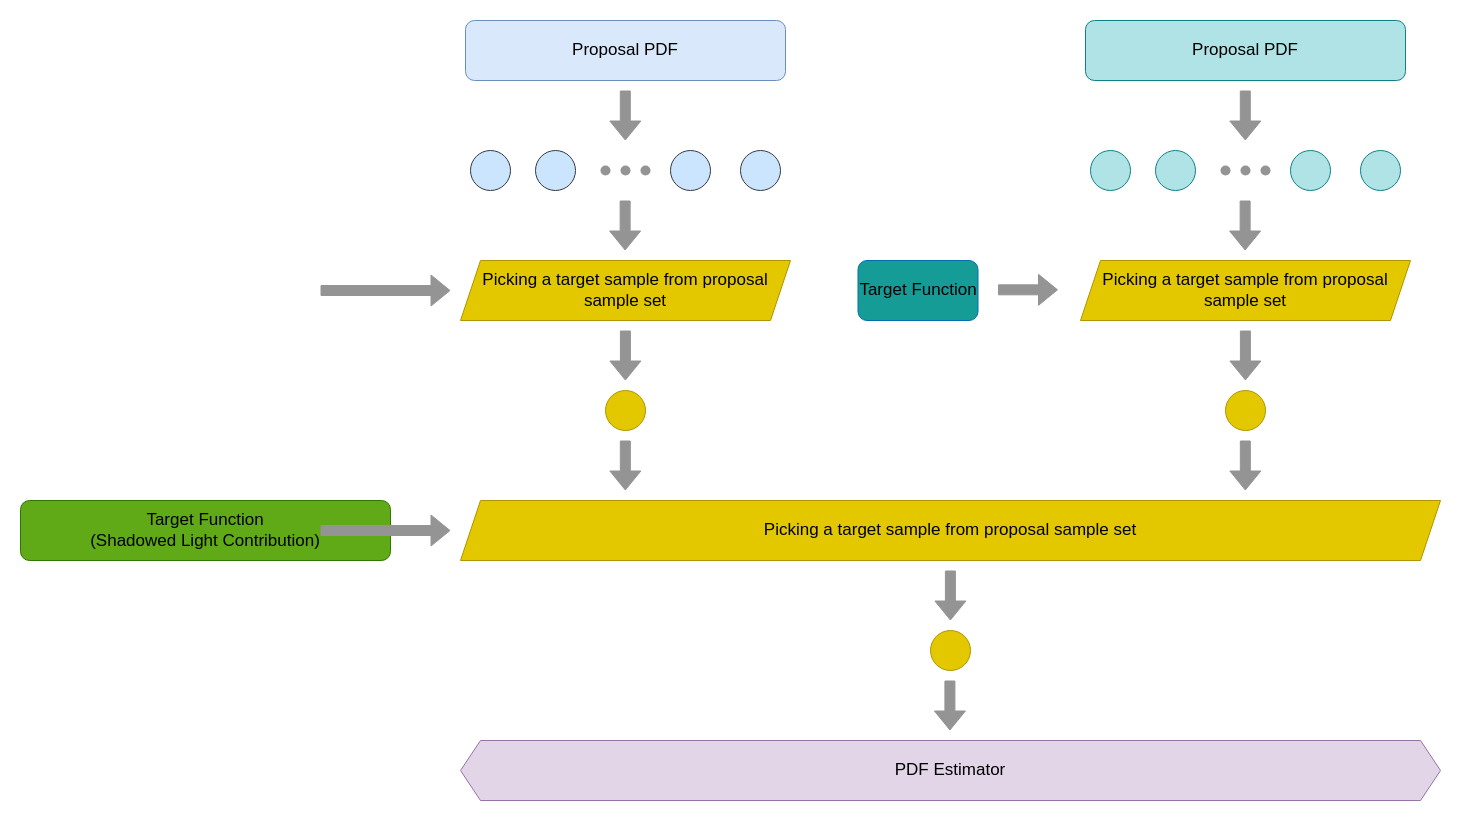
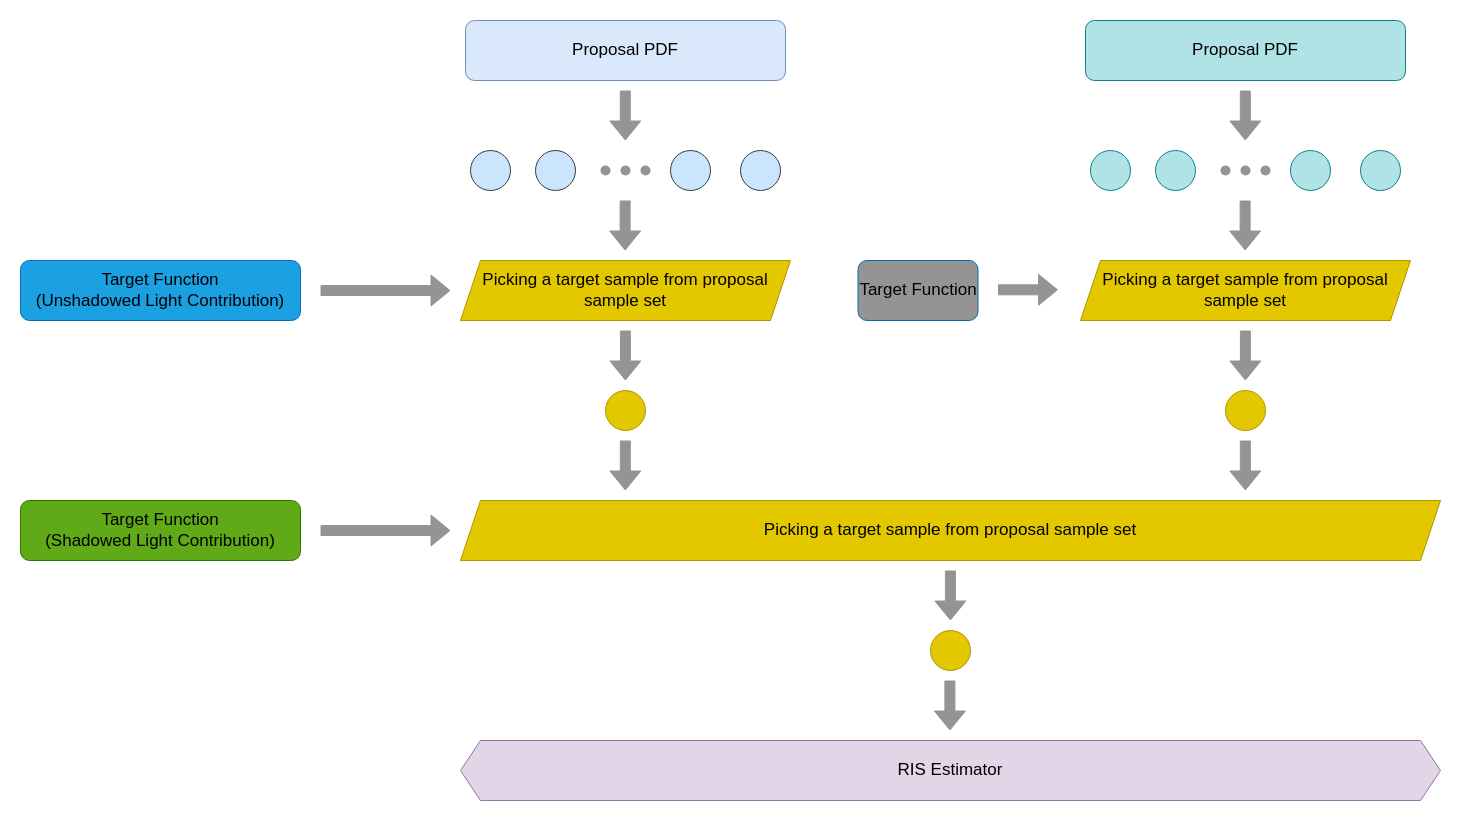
none -> (161, 291)
(918, 291) -> (918, 291)
(206, 531) -> (161, 531)
(951, 771) -> (951, 771)
